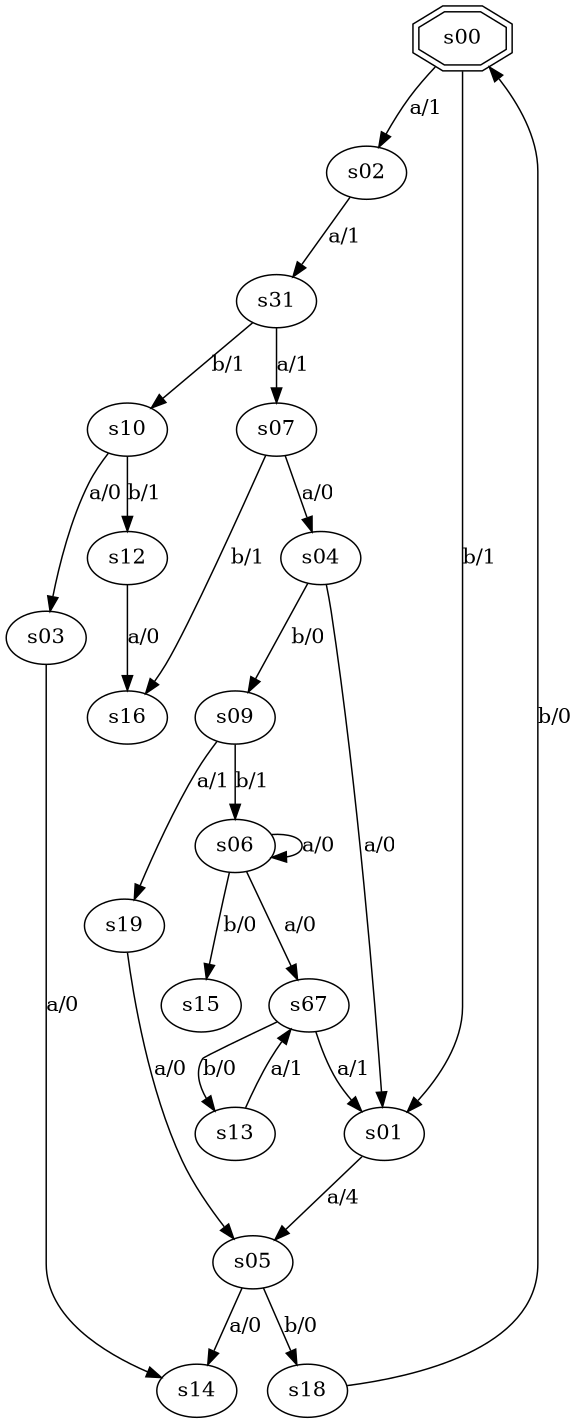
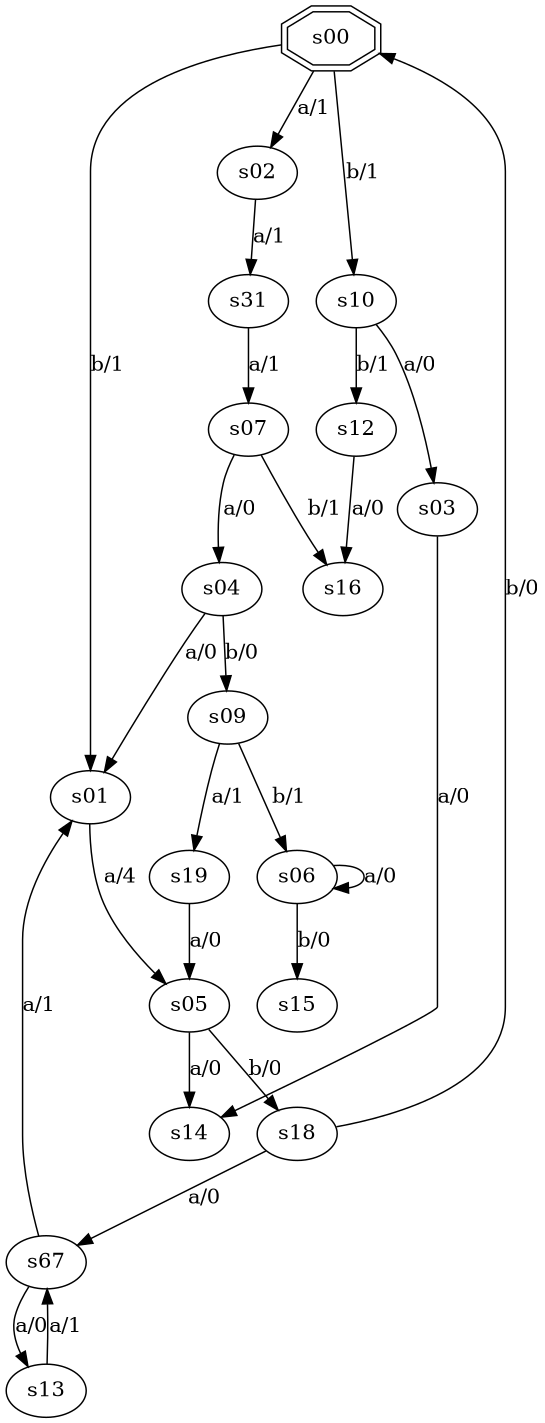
(208, 361) -> (343, 165)
(269, 919) -> (178, 1195)
(220, 1070) -> (31, 1327)
